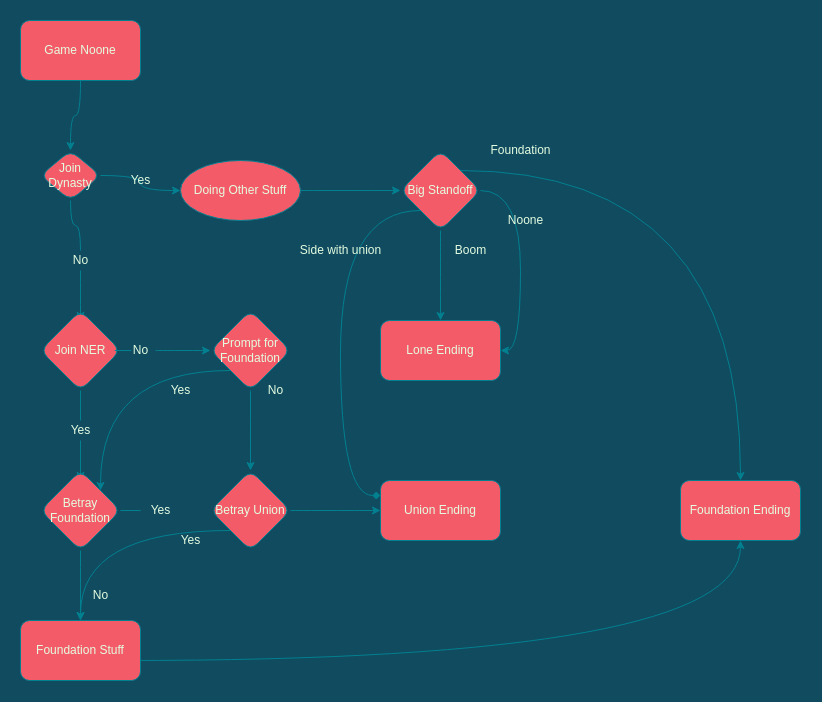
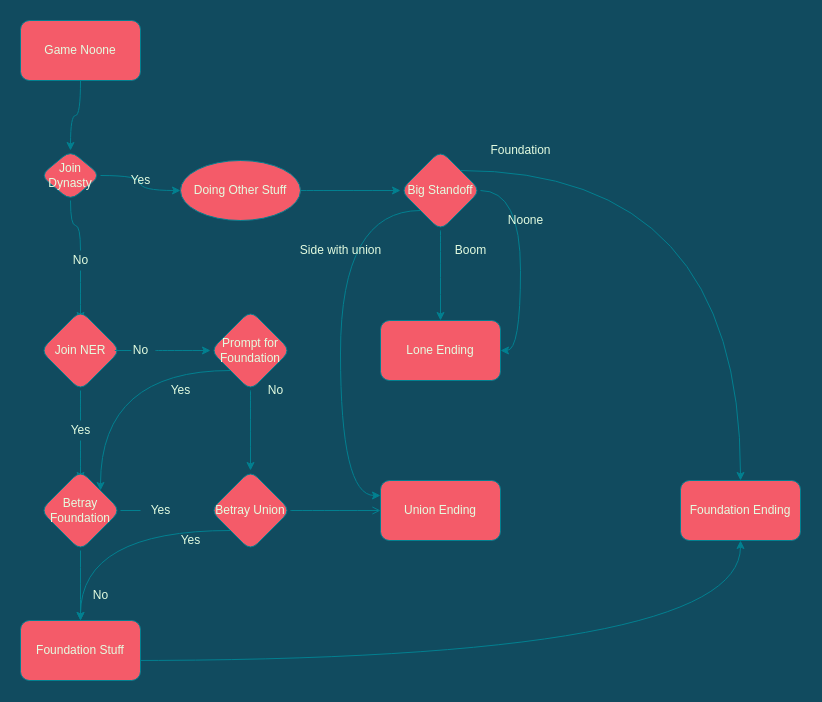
(359, 486) -> (360, 487)
(372, 511) -> (374, 511)
